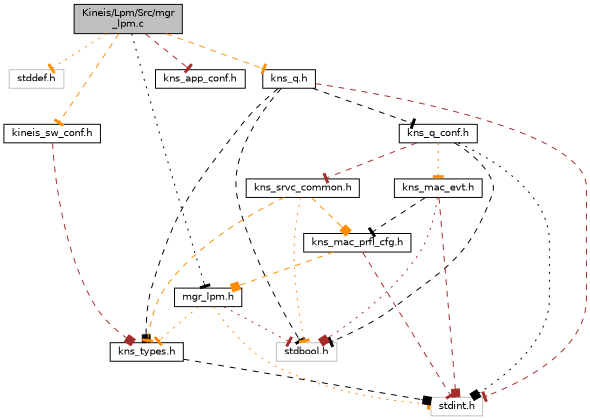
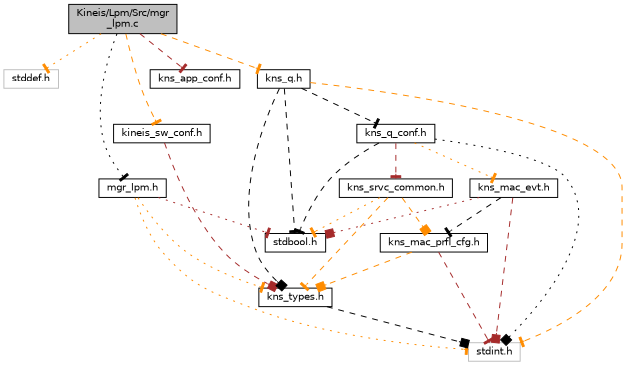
(578, 168) -> (575, 140)
(287, 268) -> (369, 268)
(307, 352) -> (295, 243)
